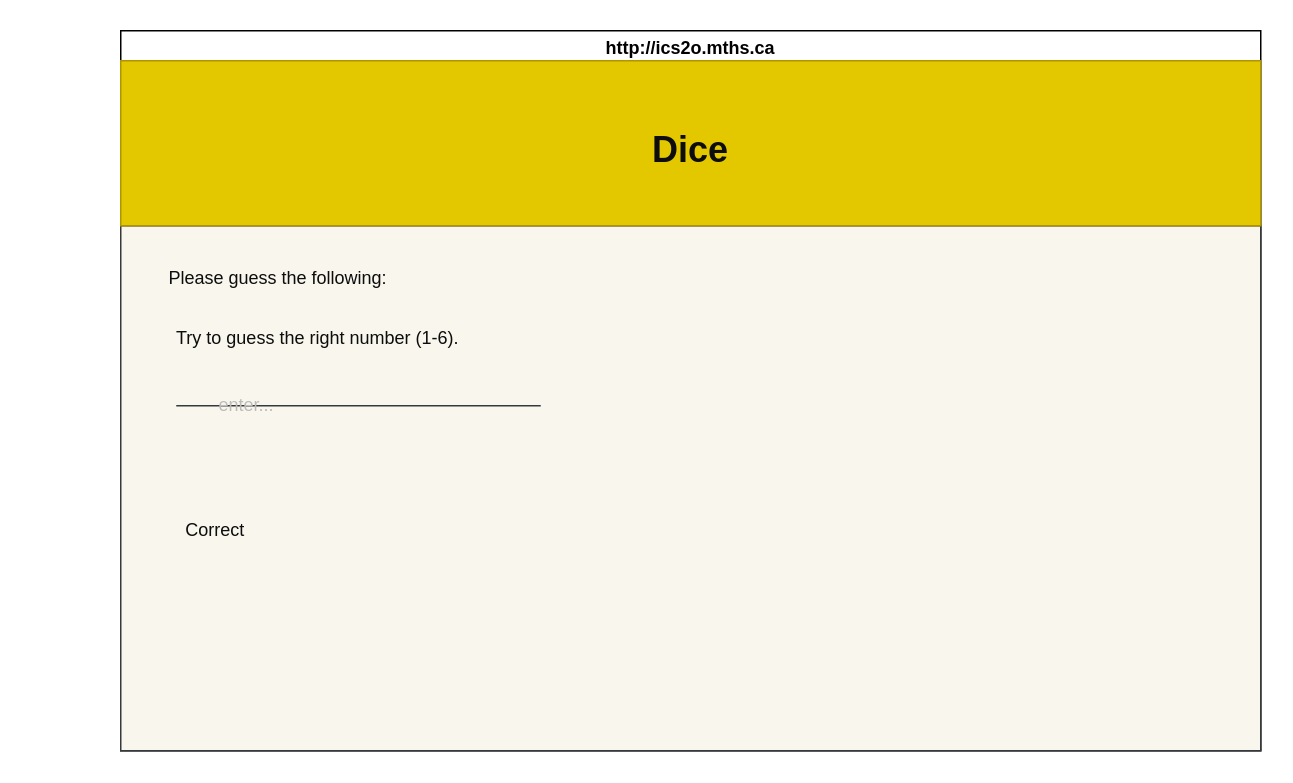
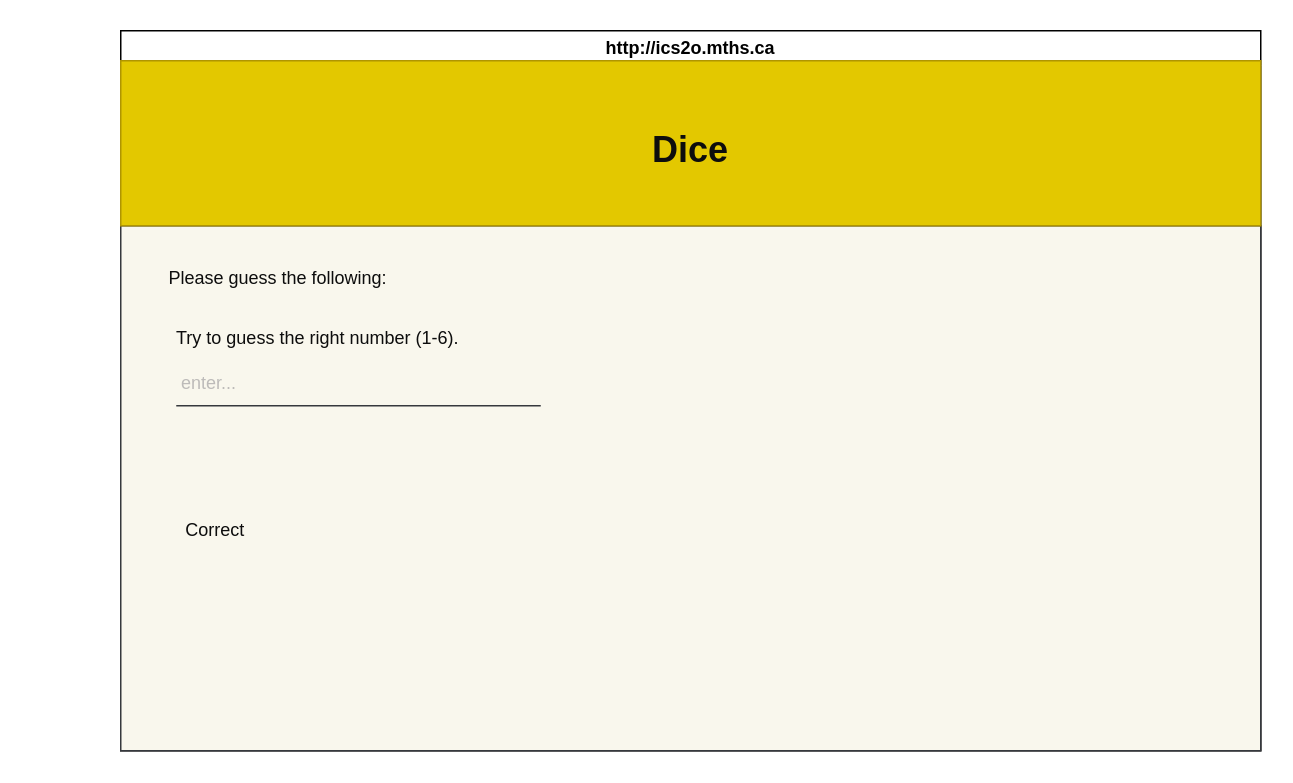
(247, 406) -> (209, 383)
